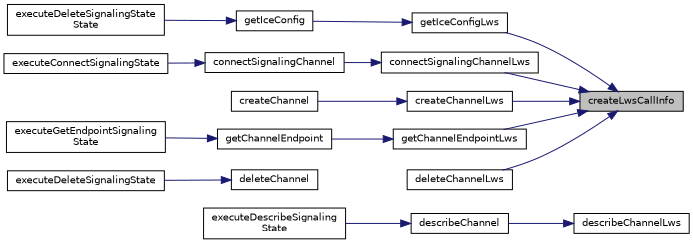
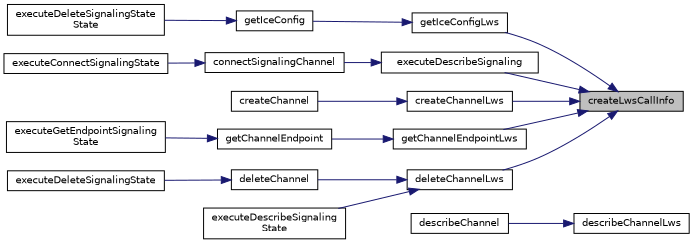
(460, 63) -> (460, 63)
none -> (357, 180)
(373, 223) -> (374, 200)
